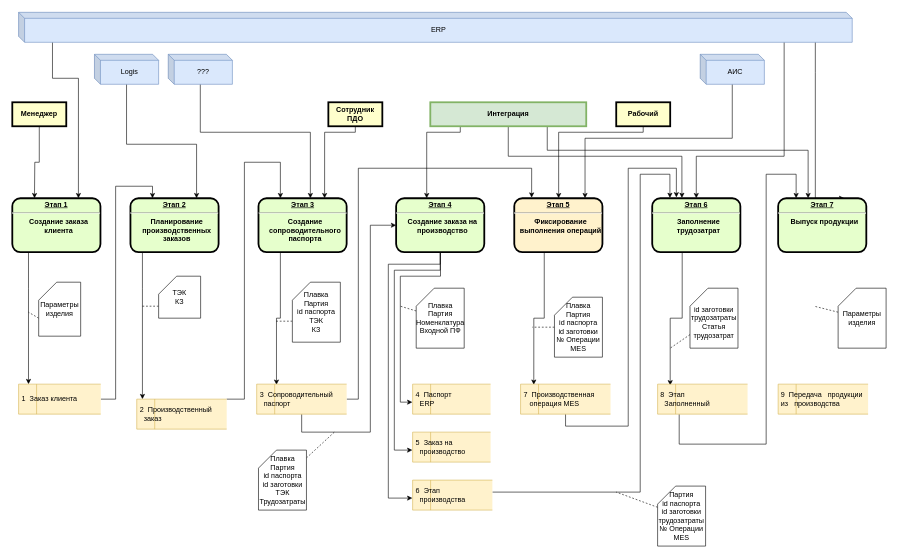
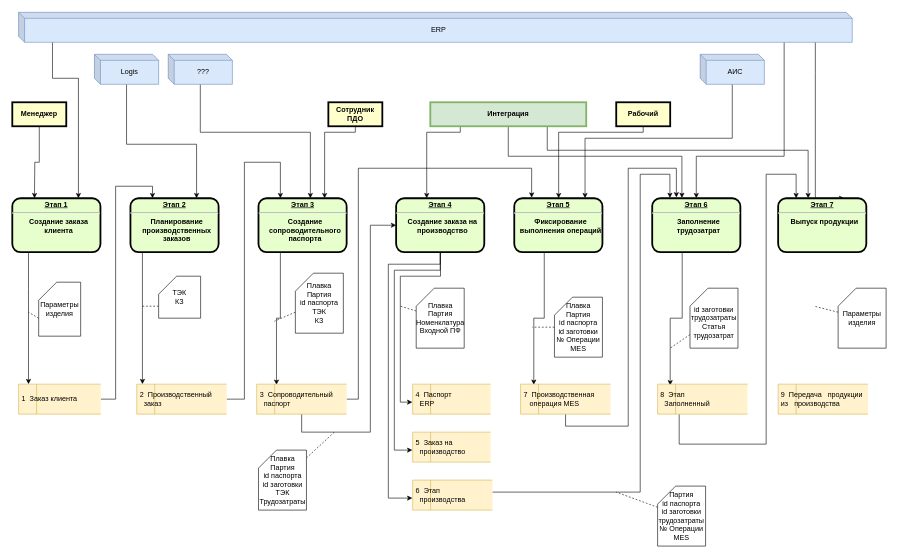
(559, 225) -> (559, 225)
(317, 312) -> (320, 303)
(182, 414) -> (182, 399)
